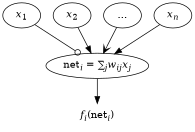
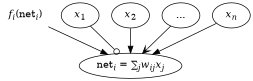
(97, 88) -> (75, 39)
